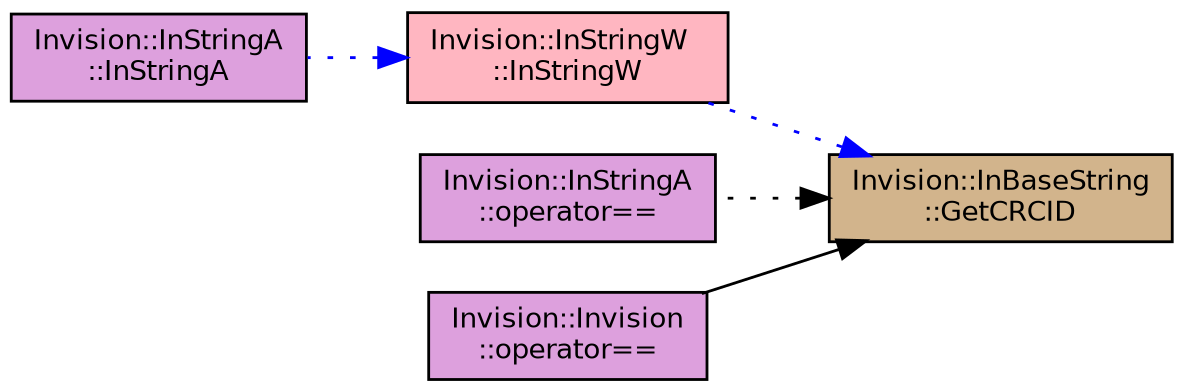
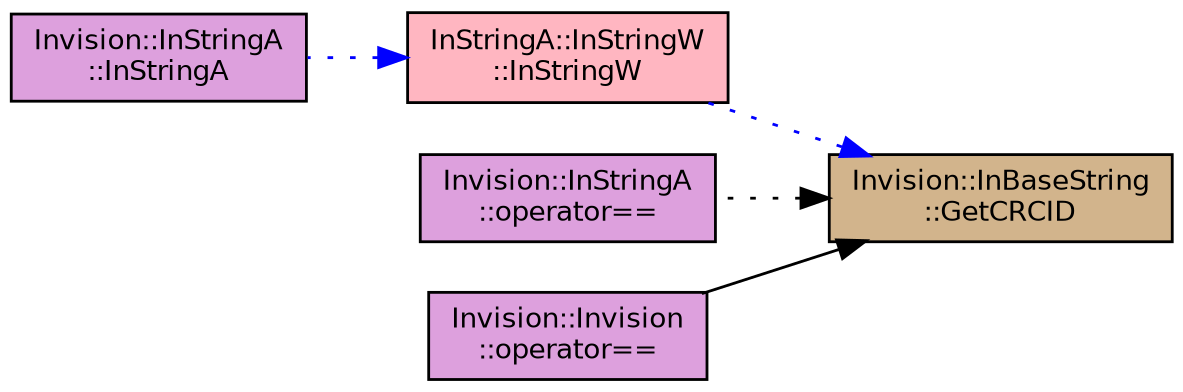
(568, 58) -> (568, 58)
